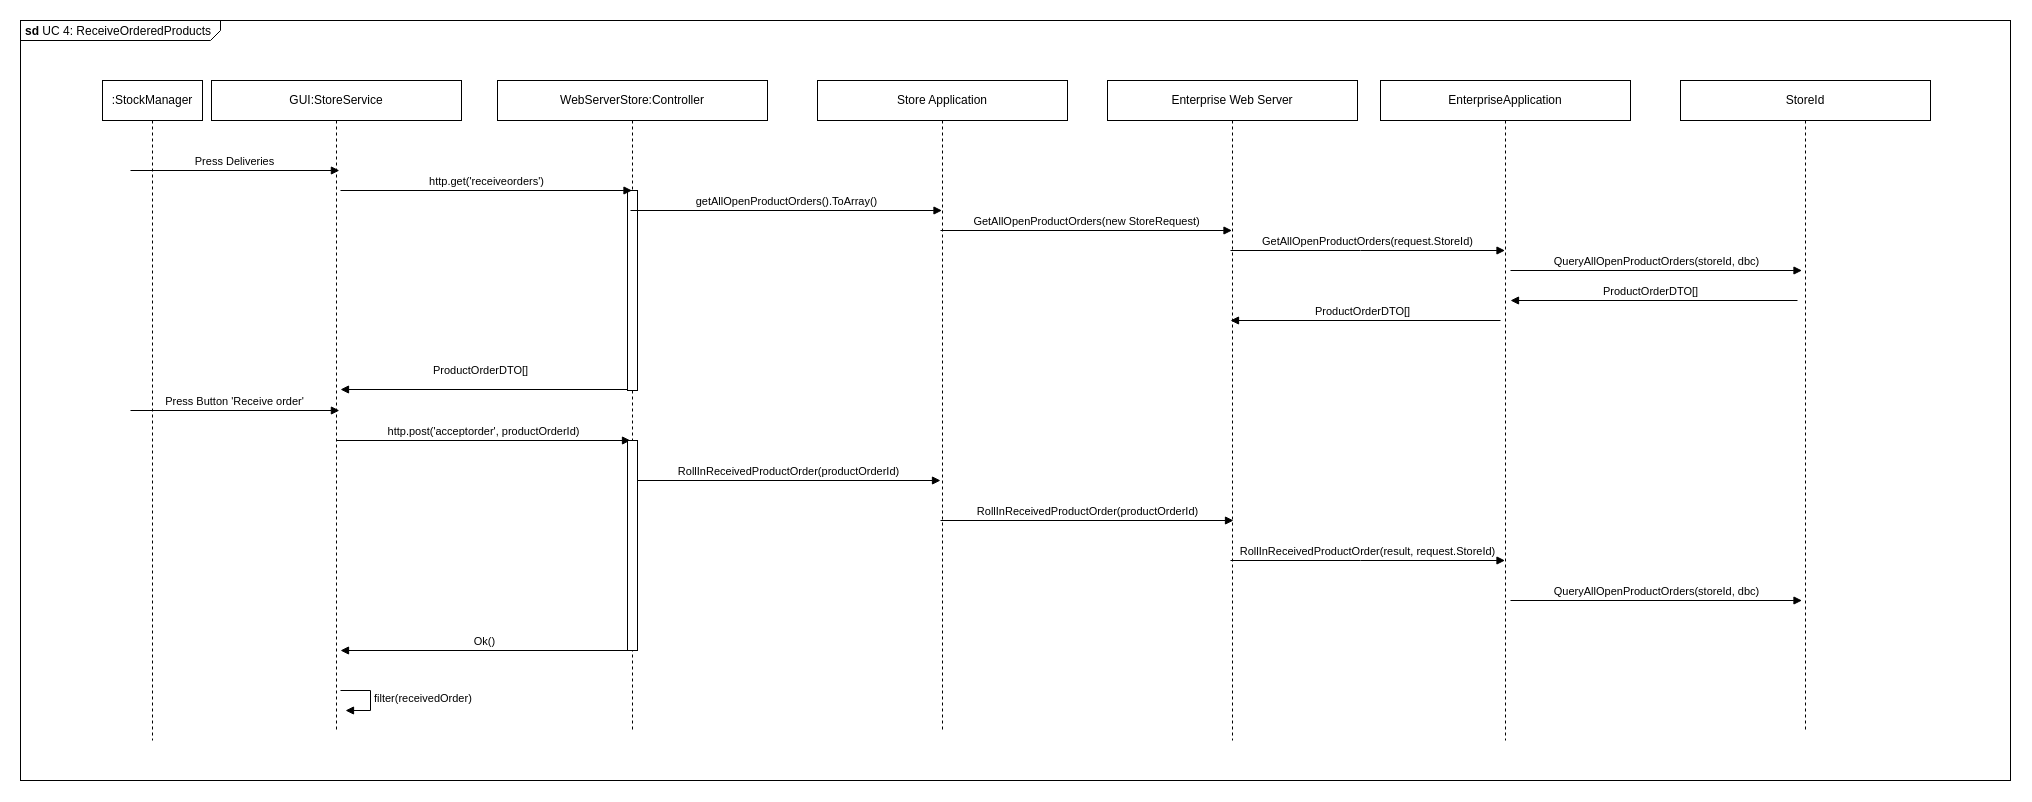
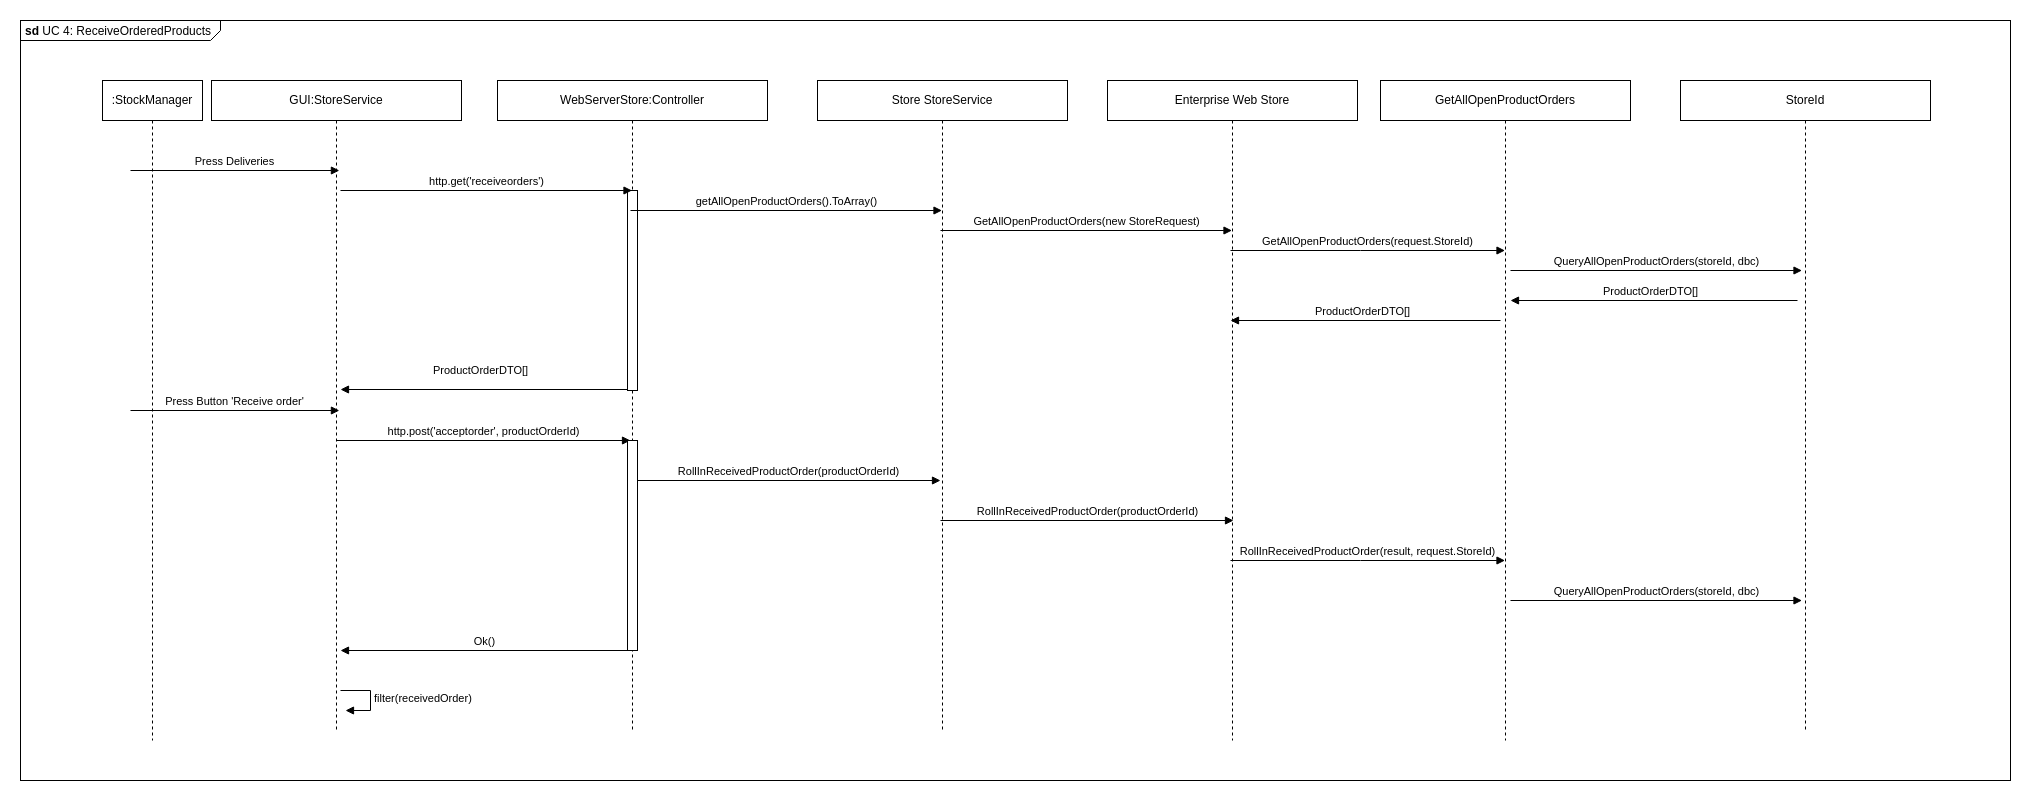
(943, 101) -> (943, 101)
(1233, 101) -> (1233, 101)
(1506, 101) -> (1506, 101)
